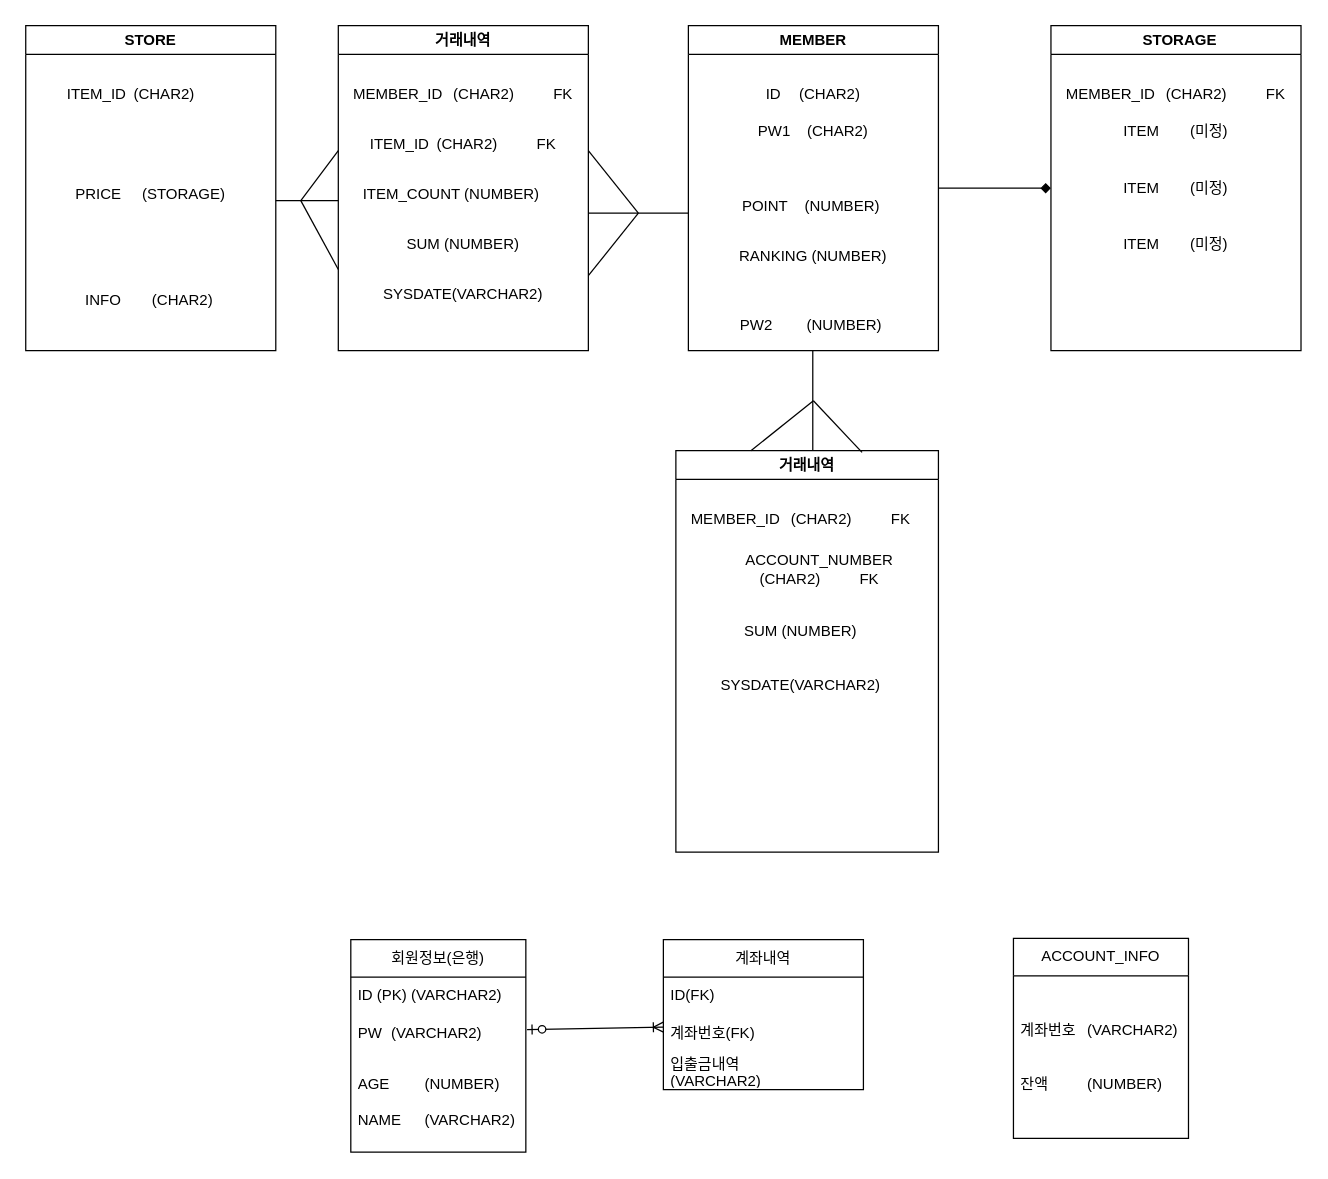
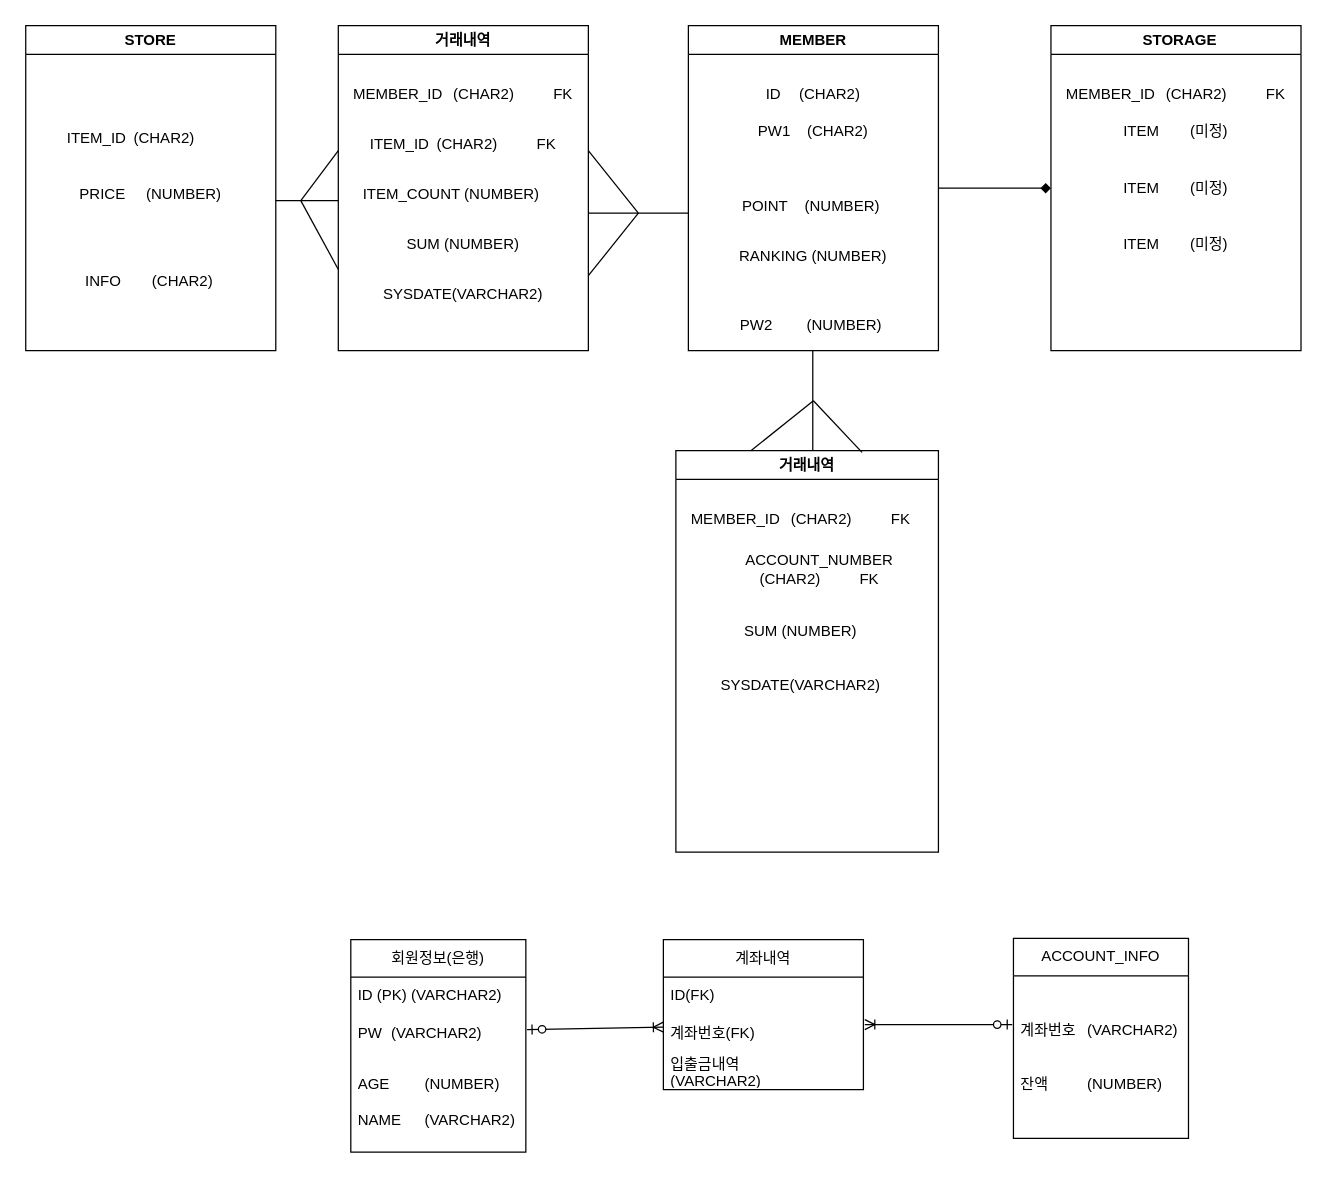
(151, 94) -> (151, 138)
(151, 194) -> (151, 194)
(149, 301) -> (149, 282)
none -> (938, 1024)
